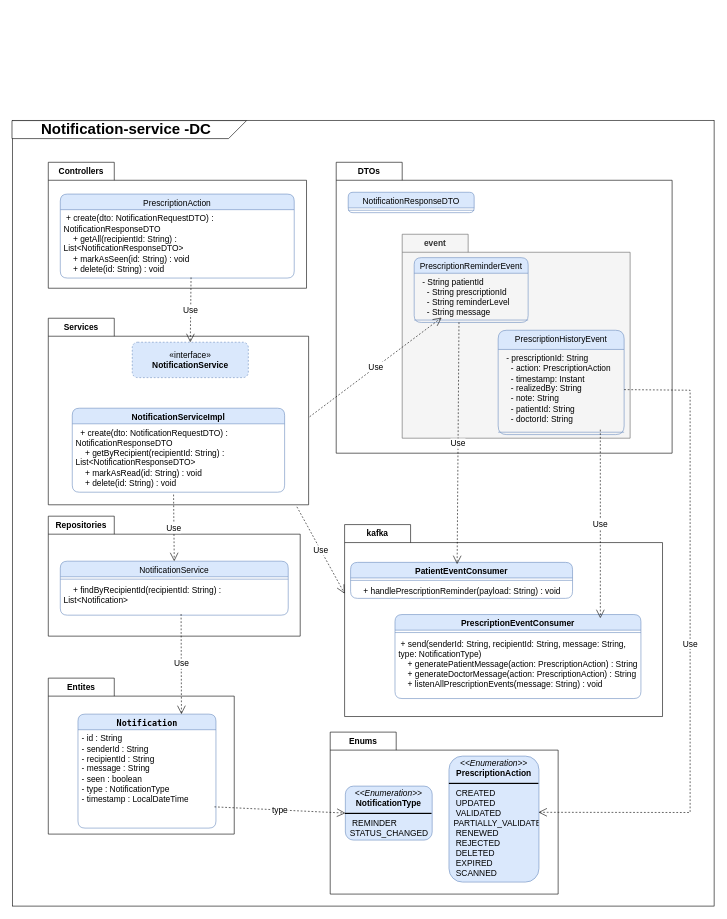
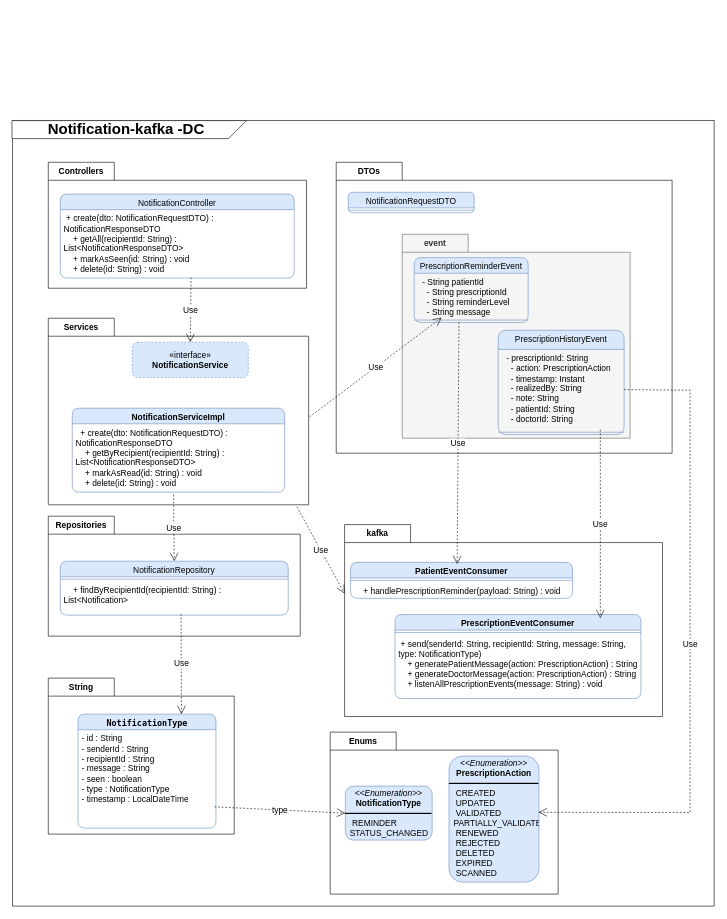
(126, 135) -> (126, 135)
(411, 202) -> (411, 202)
(177, 203) -> (177, 203)
(174, 571) -> (174, 571)
(81, 687) -> (81, 687)
(147, 724) -> (147, 724)
